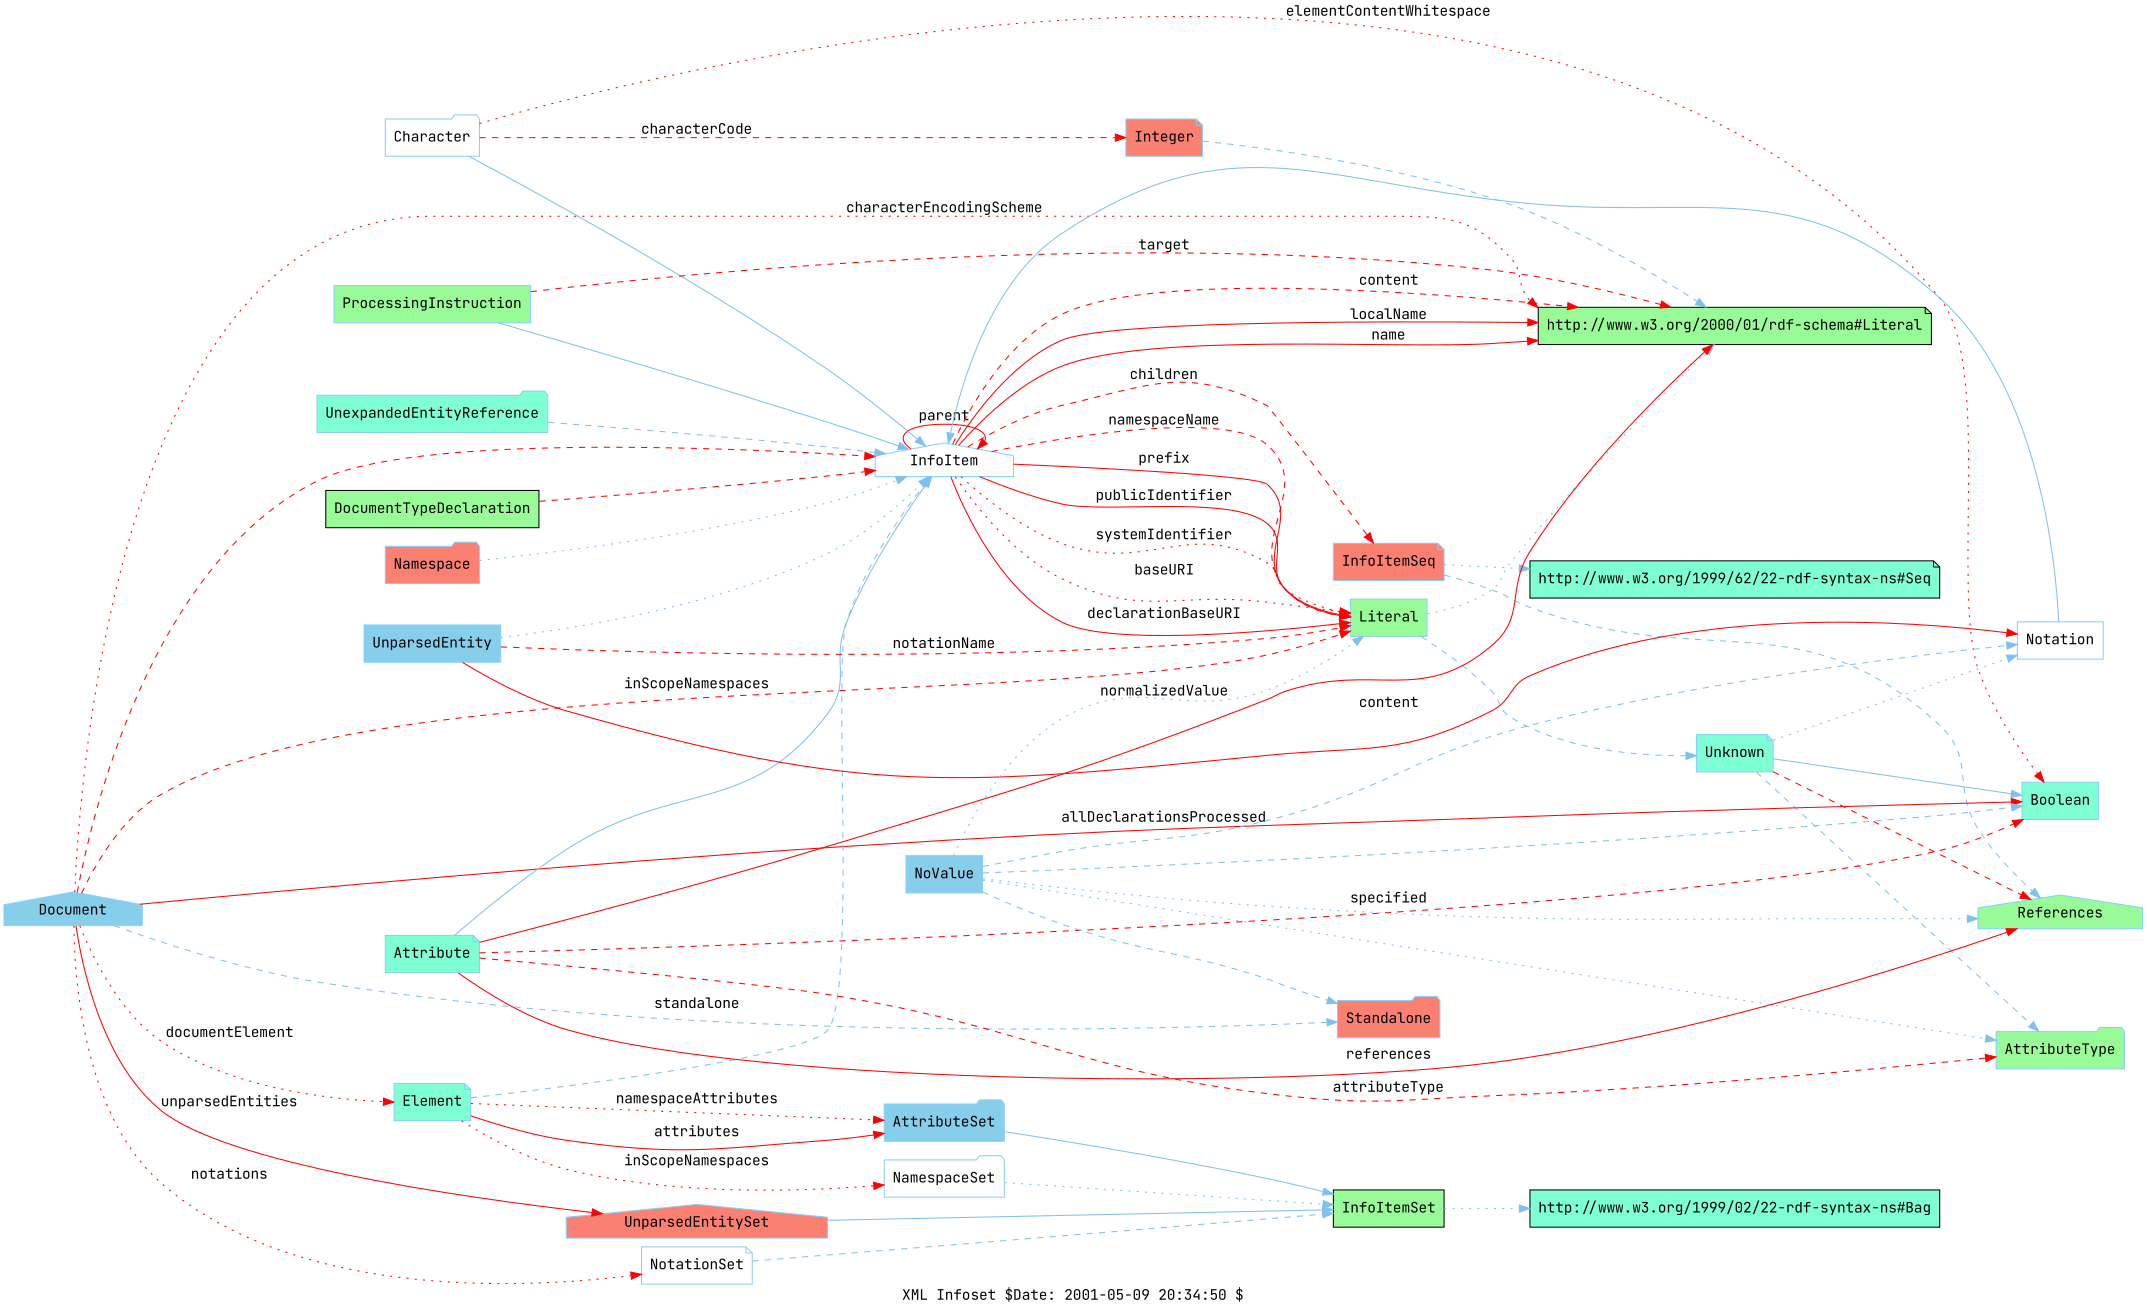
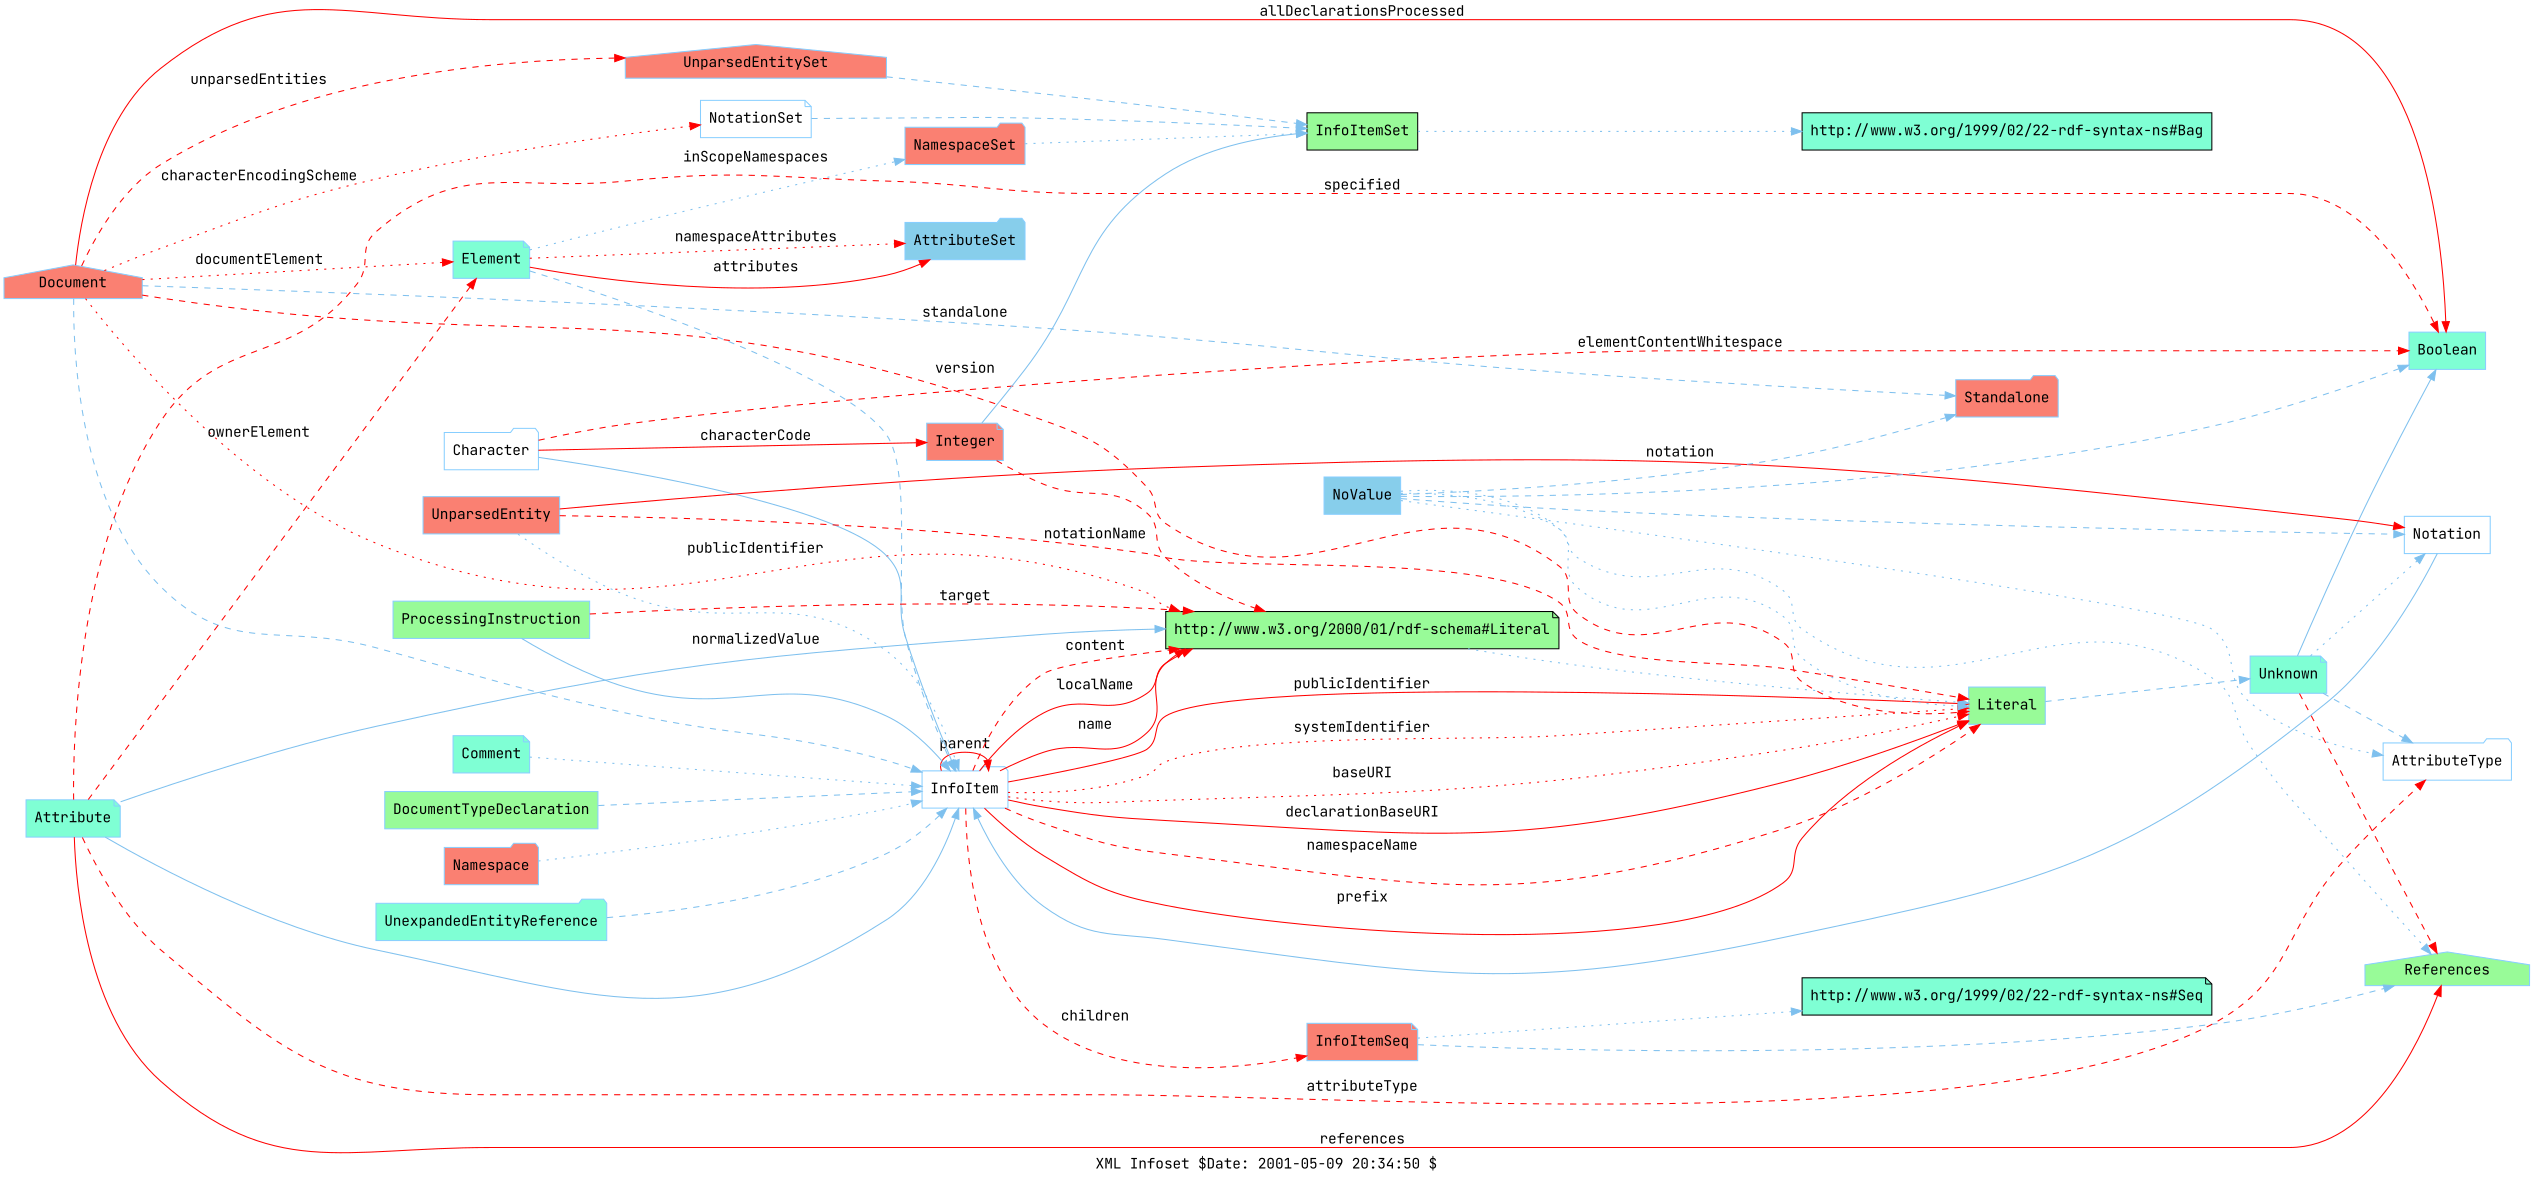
(1489, 51) -> (1466, 357)
(797, 138) -> (727, 447)
(1448, 185) -> (1143, 511)
(944, 208) -> (756, 549)
(944, 461) -> (965, 790)
(345, 472) -> (382, 649)
(702, 488) -> (755, 799)
(432, 509) -> (491, 810)
(1532, 537) -> (1712, 681)
none -> (279, 543)
(1735, 579) -> (2007, 996)
(432, 644) -> (491, 515)
(697, 684) -> (965, 369)
(1389, 703) -> (1680, 453)
(1165, 738) -> (631, 676)
none -> (491, 754)
(73, 911) -> (73, 284)
(2060, 1050) -> (2447, 762)
(270, 1156) -> (317, 98)
(1164, 1159) -> (1103, 234)
(230, 1175) -> (259, 176)
(944, 1179) -> (965, 146)
(661, 1185) -> (712, 205)
(1075, 1215) -> (1092, 99)
